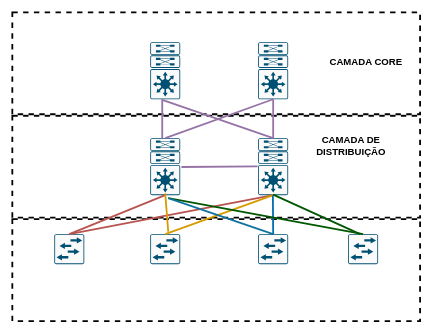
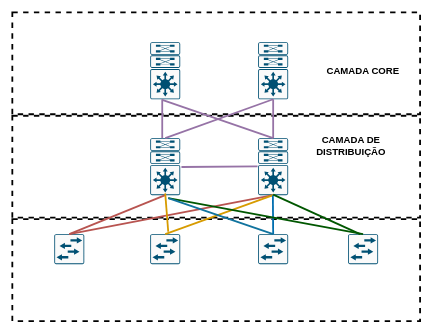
(366, 62) -> (363, 71)
